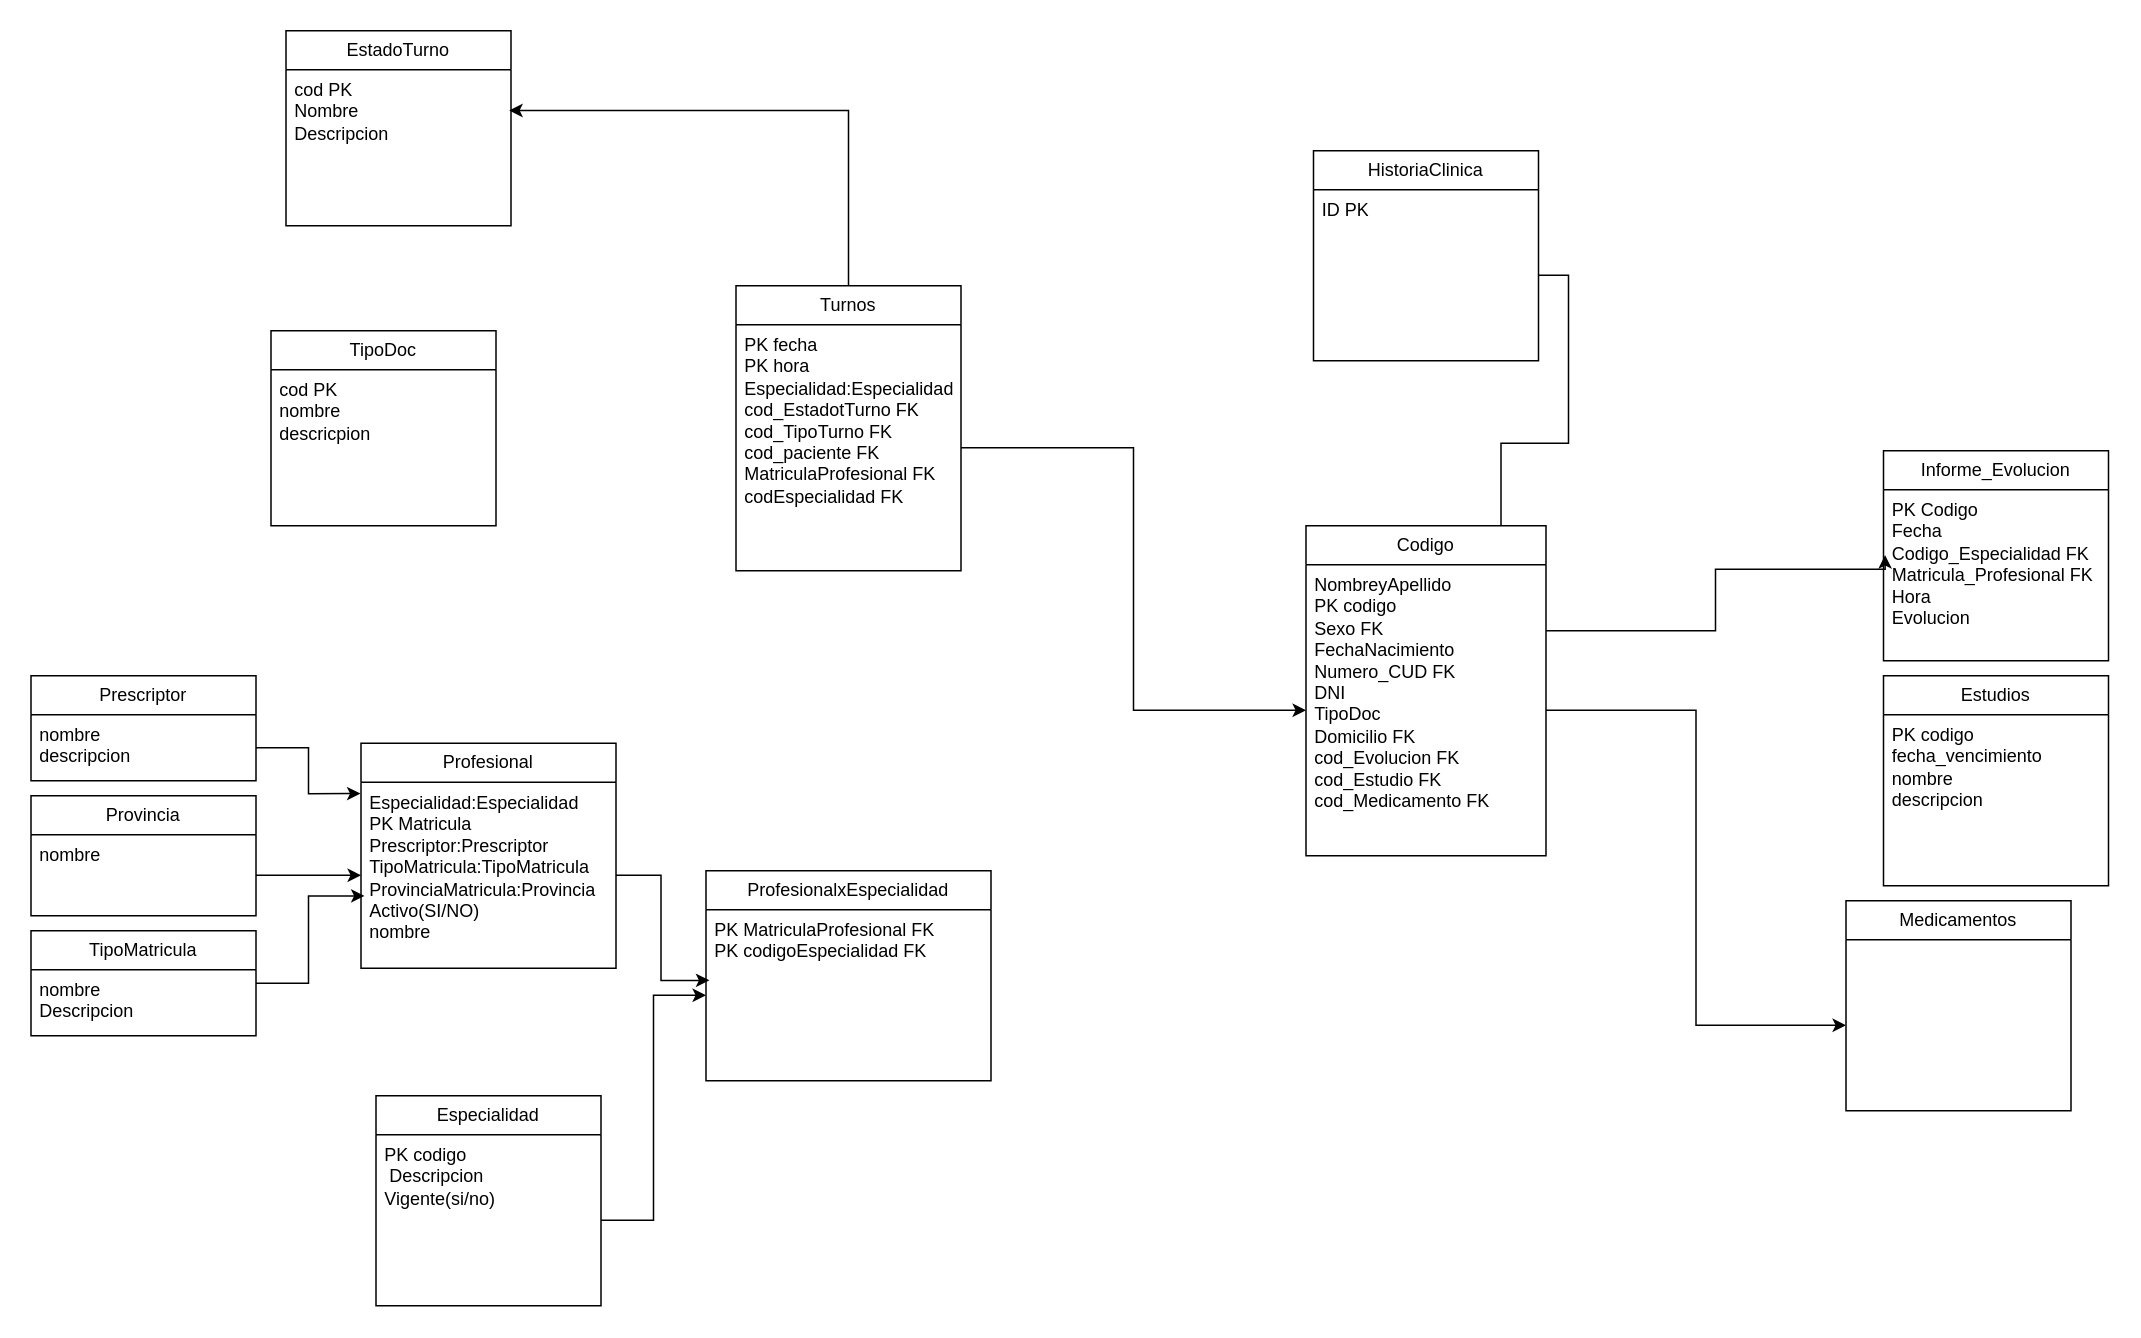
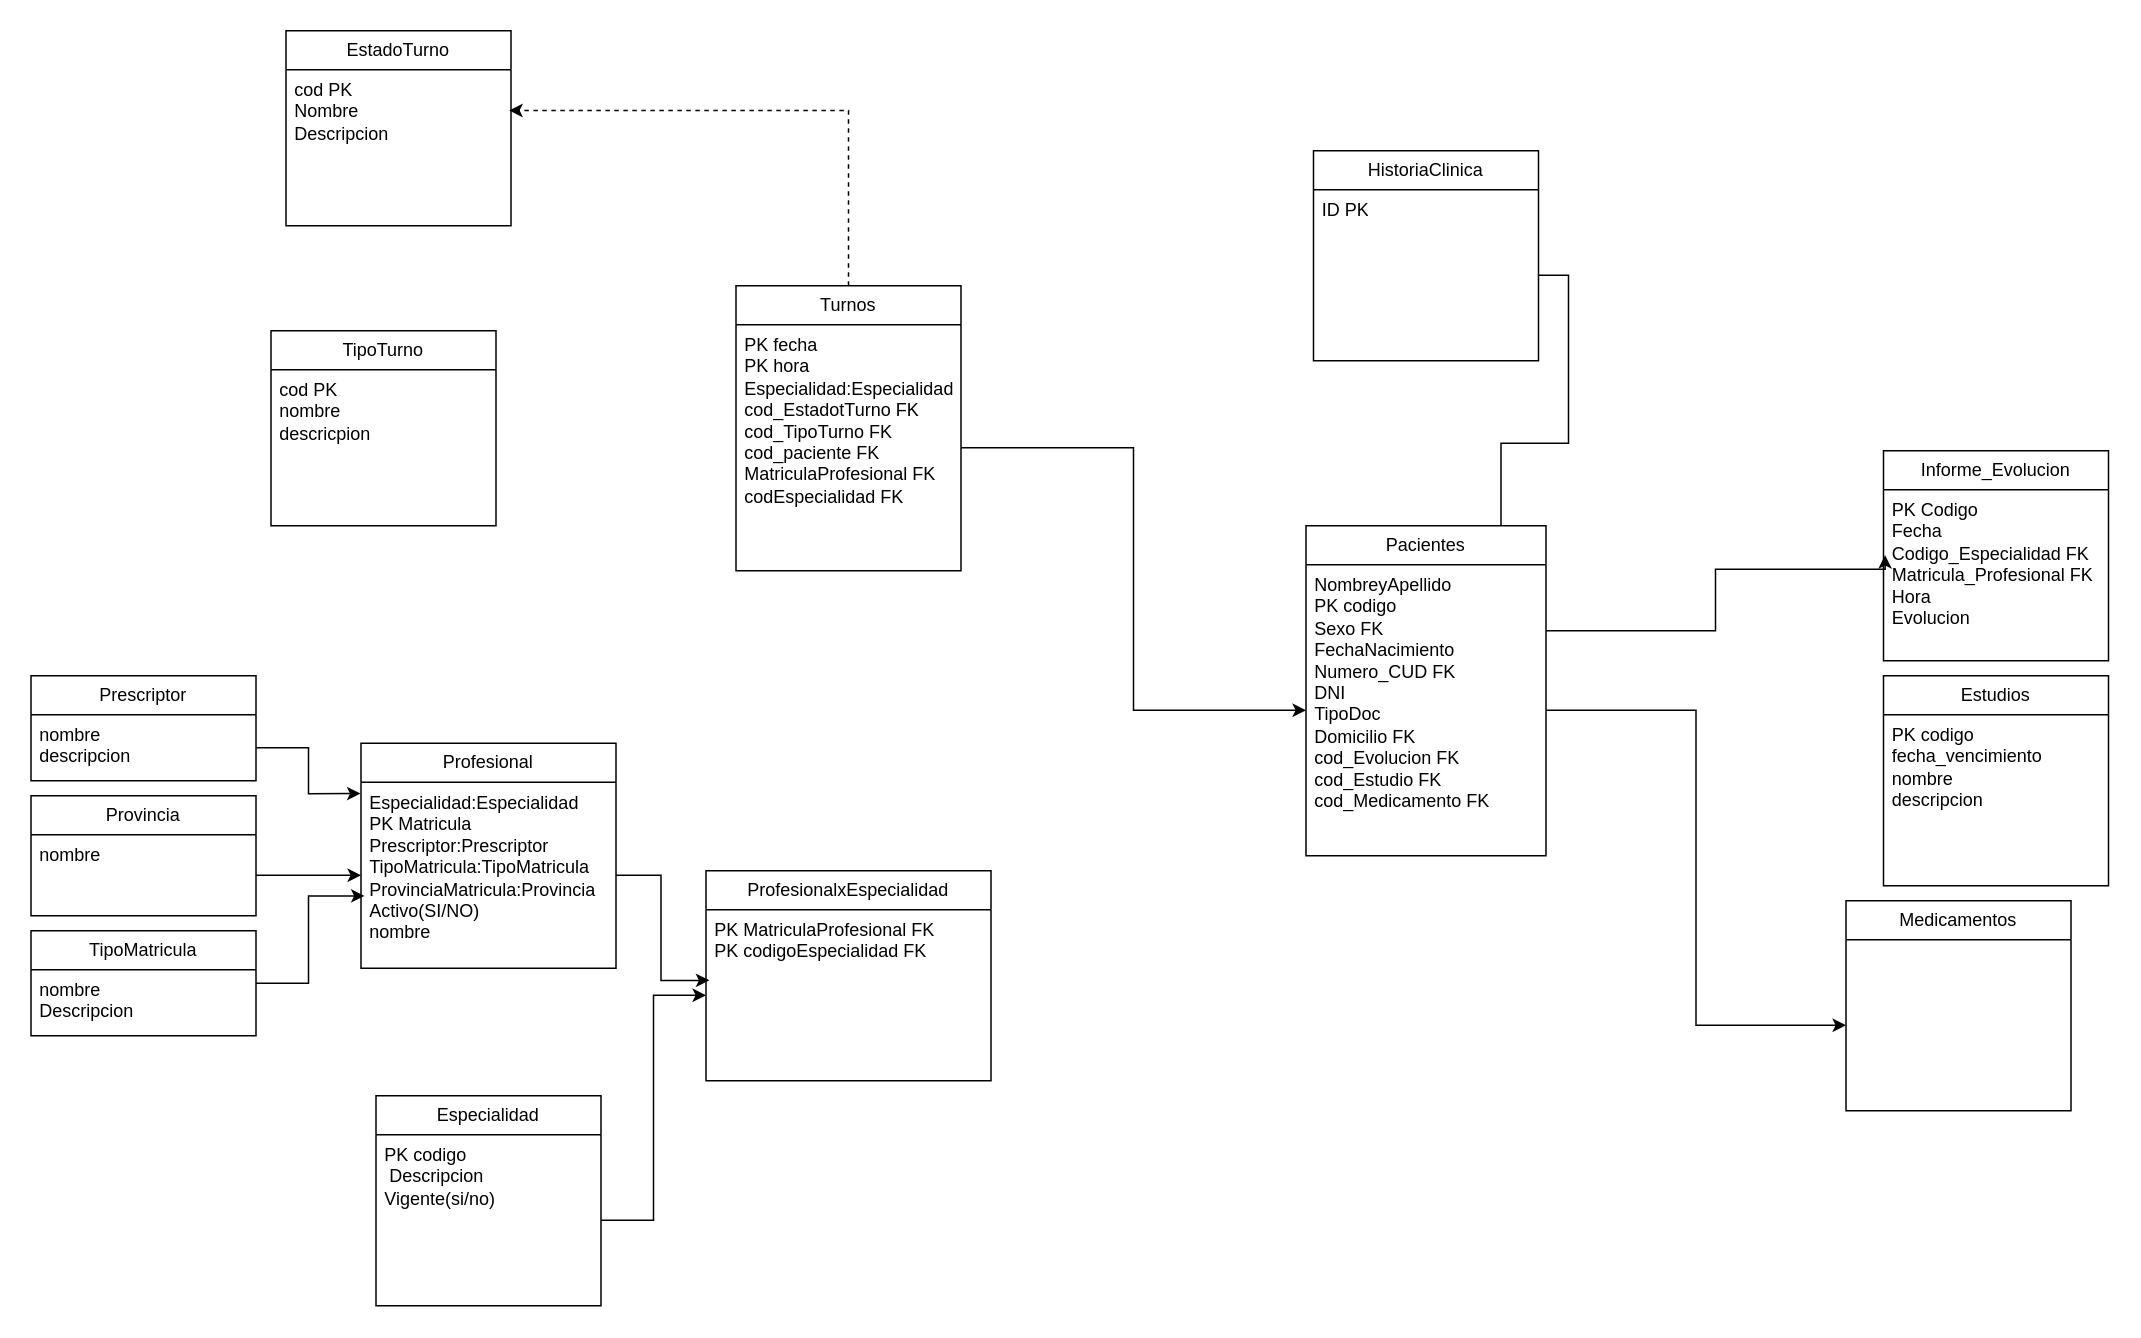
(770, 110) -> (770, 110)
(383, 350) -> (383, 350)
(1426, 545) -> (1426, 545)
